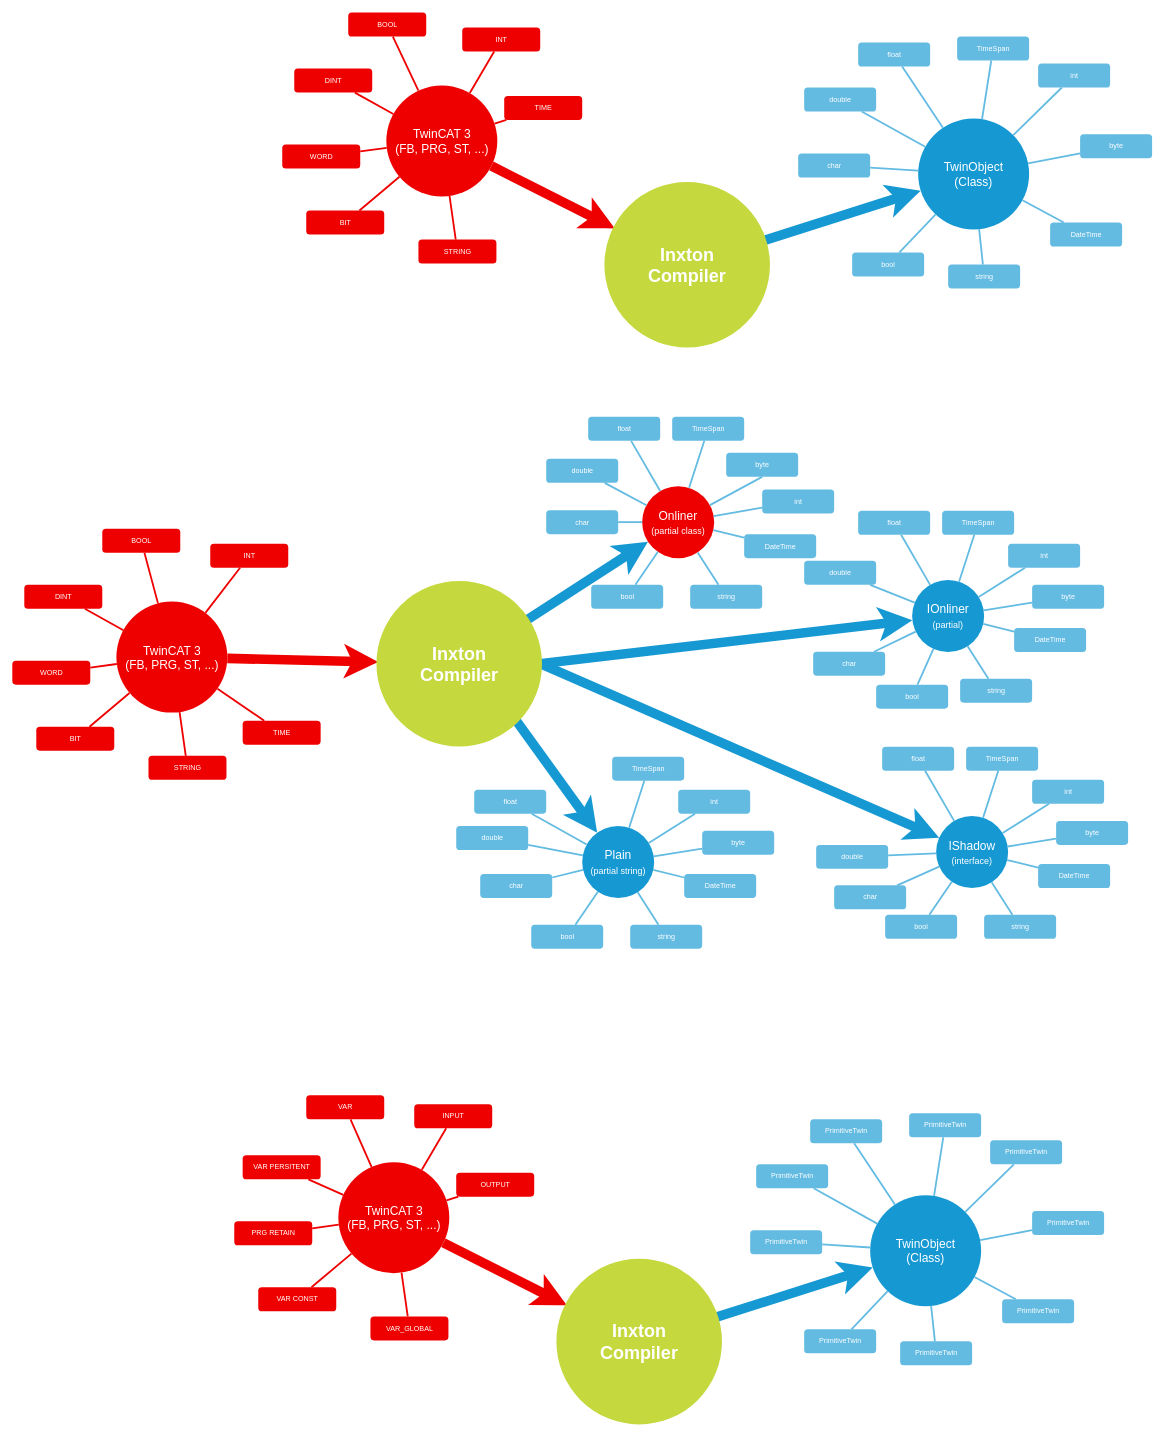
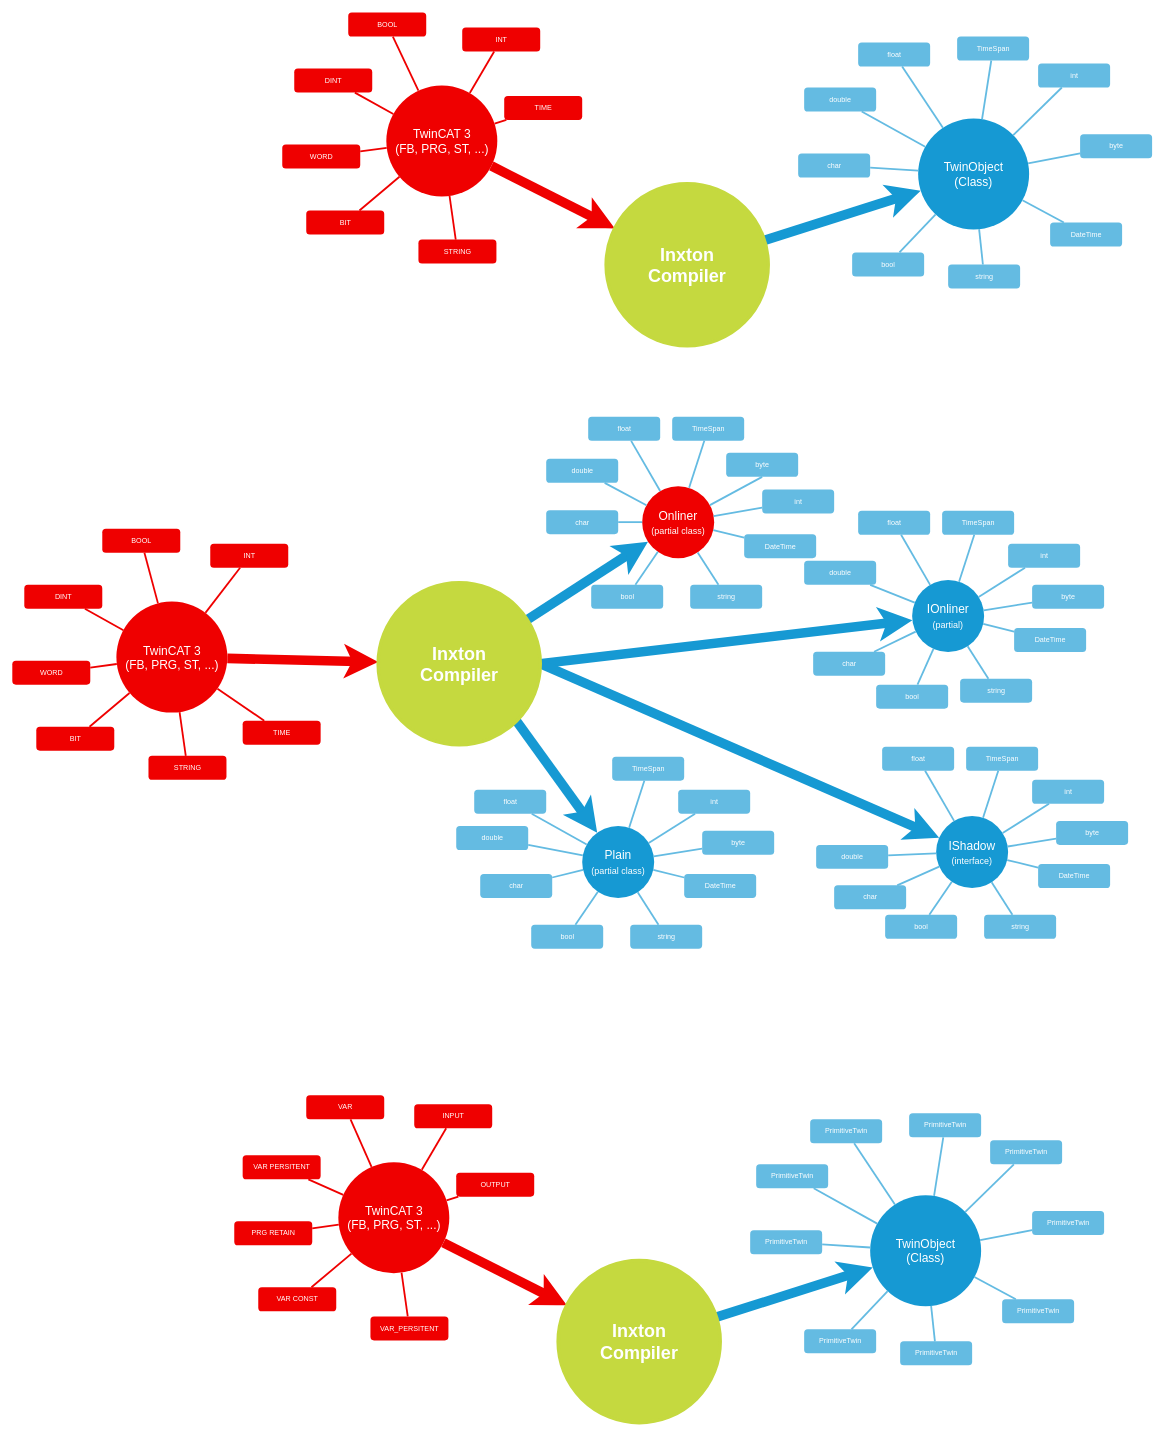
(618, 862) -> (618, 862)
(410, 1329) -> (410, 1329)
